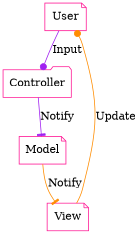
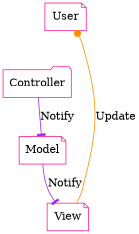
(51, 47) -> none
(46, 183) -> (46, 183)
